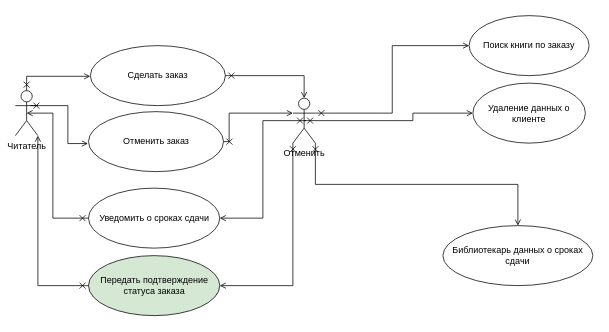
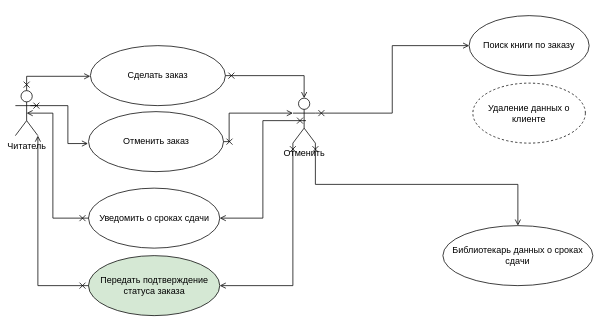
(529, 113) -> (529, 113)
(395, 120) -> none
